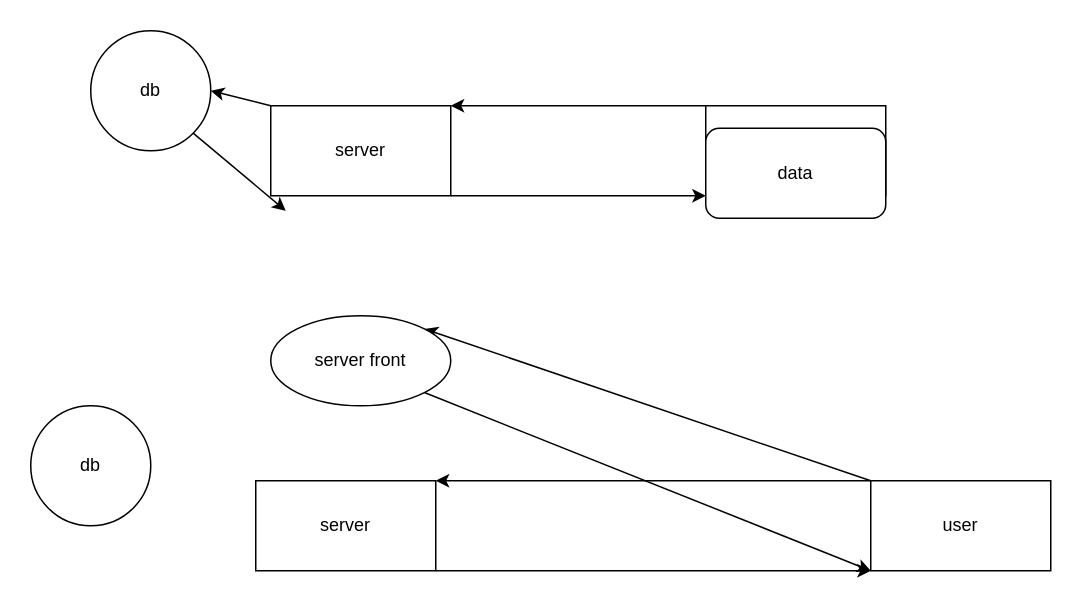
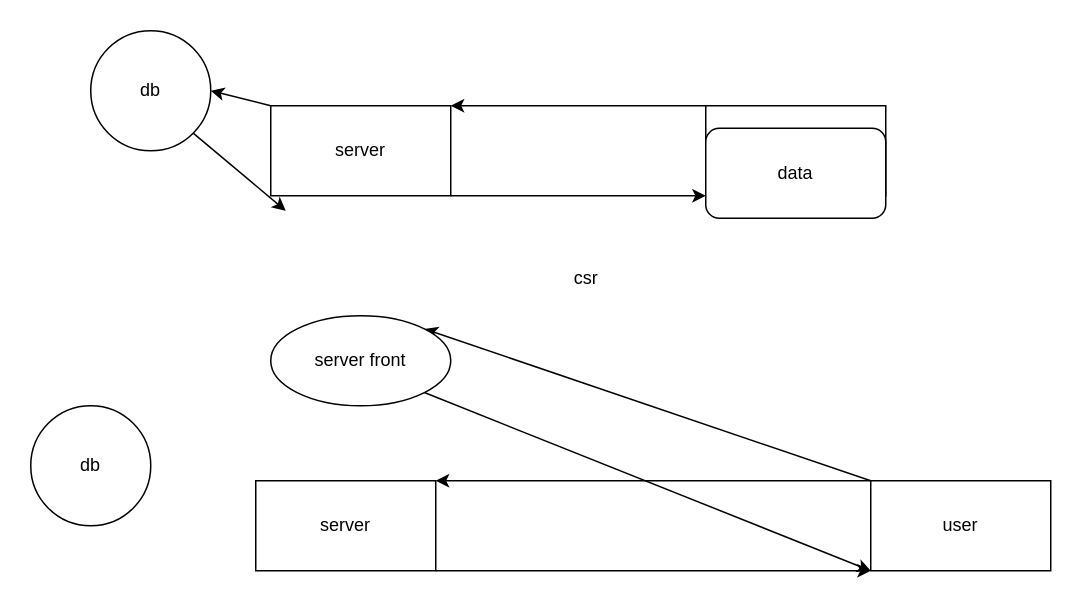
none -> (586, 278)
